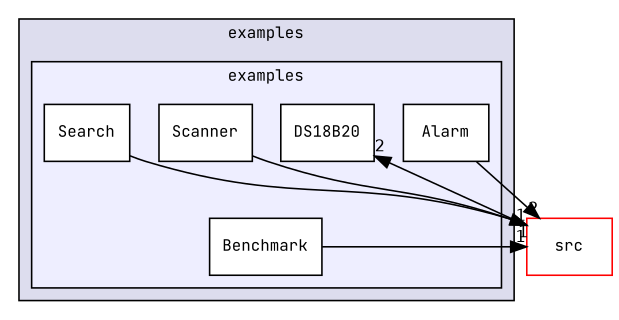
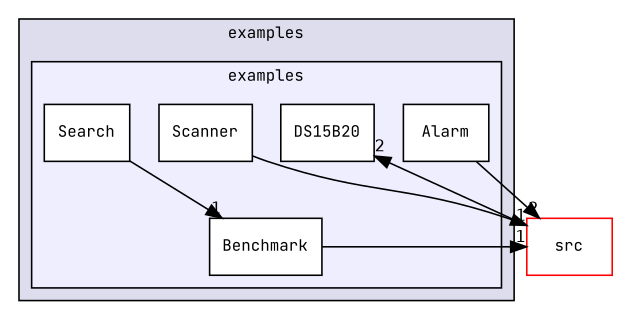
(327, 133) -> (327, 133)
(320, 190) -> (169, 185)
